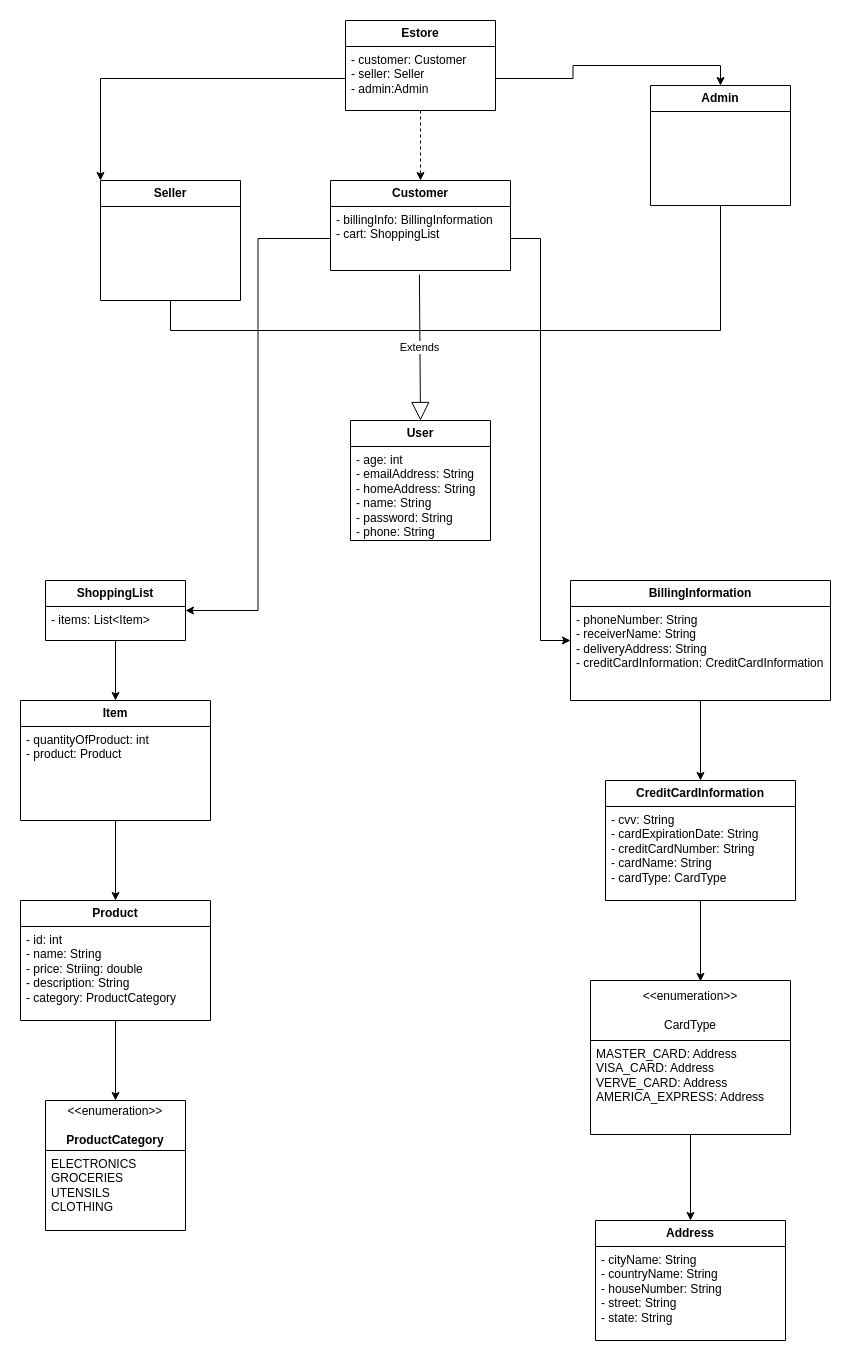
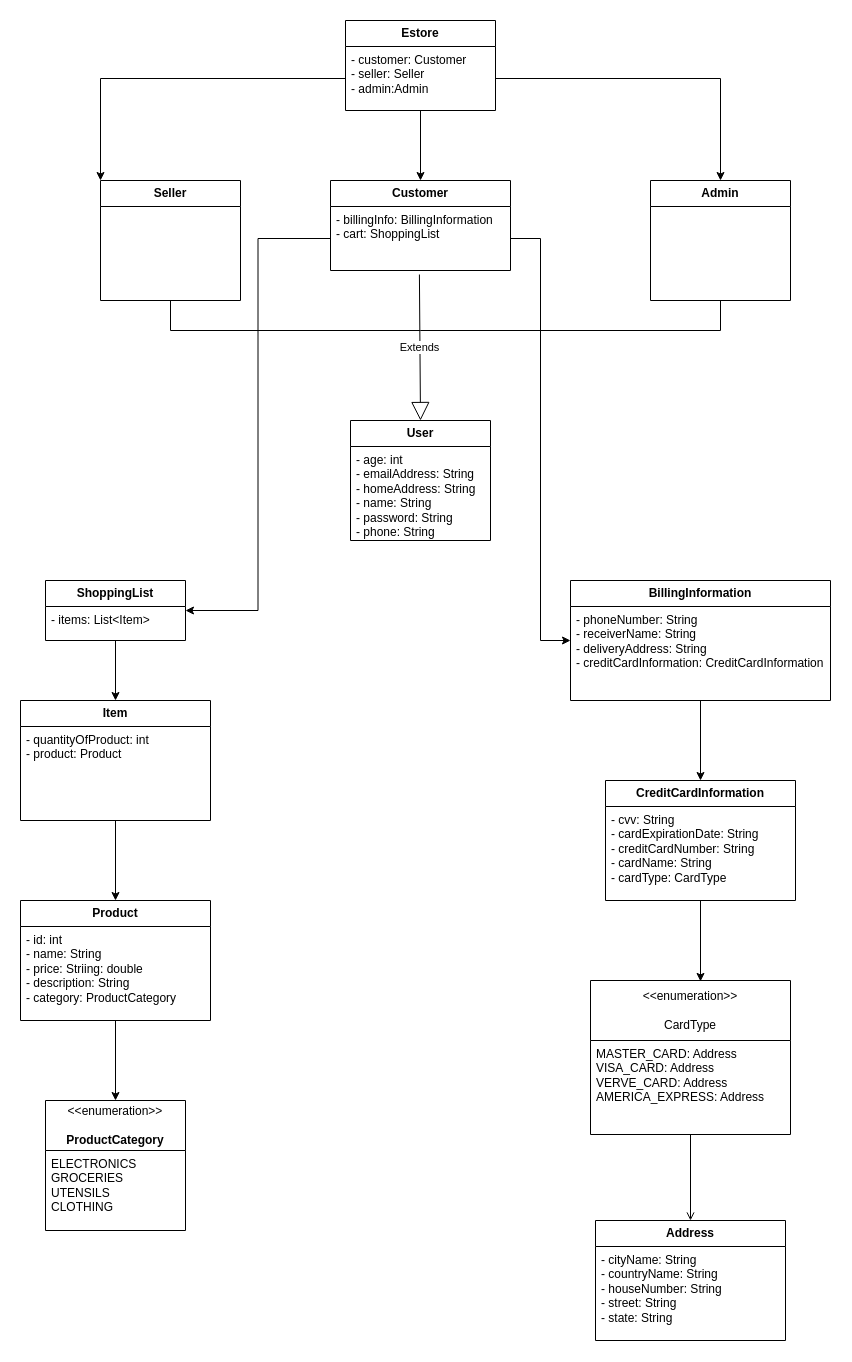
(421, 142) -> (421, 142)
(721, 146) -> (721, 241)
(691, 1212) -> (691, 1214)
